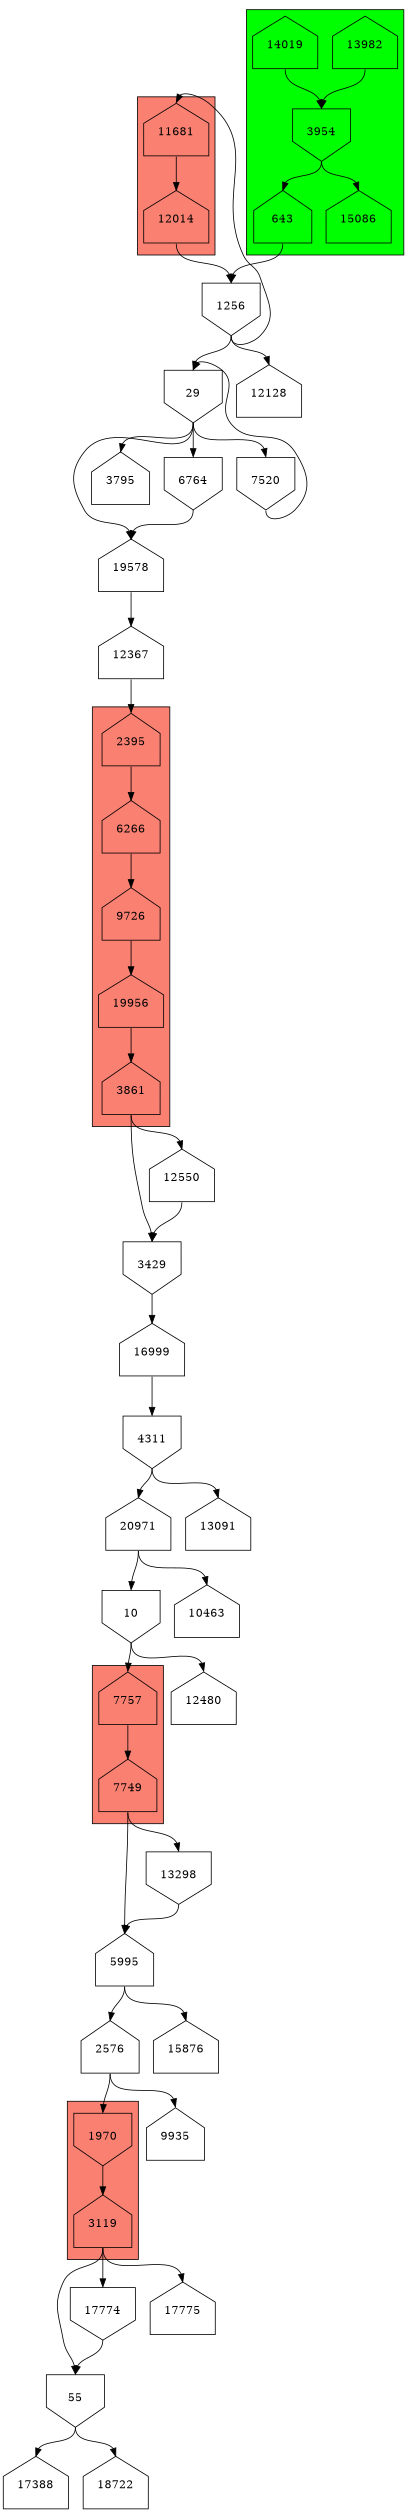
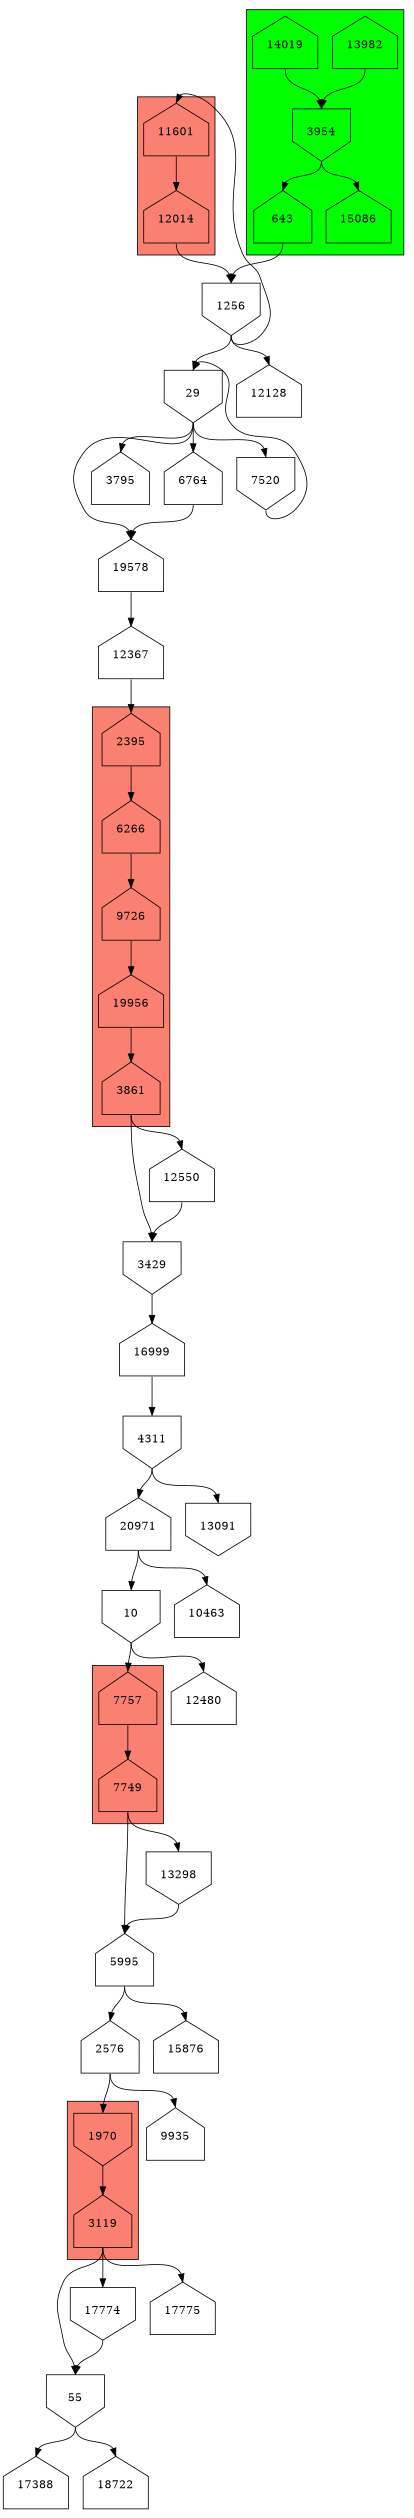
(176, 132) -> (176, 132)
(193, 481) -> (193, 481)
(218, 1527) -> (218, 1527)
